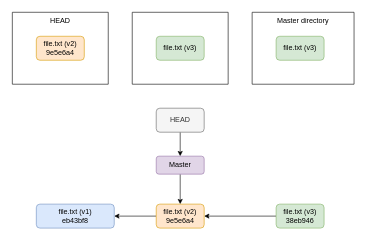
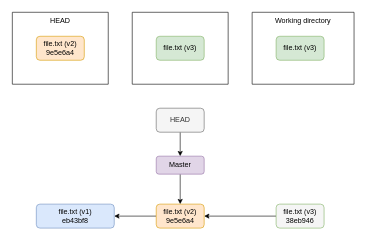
(303, 21) -> (303, 21)
(300, 216) -> (300, 216)
